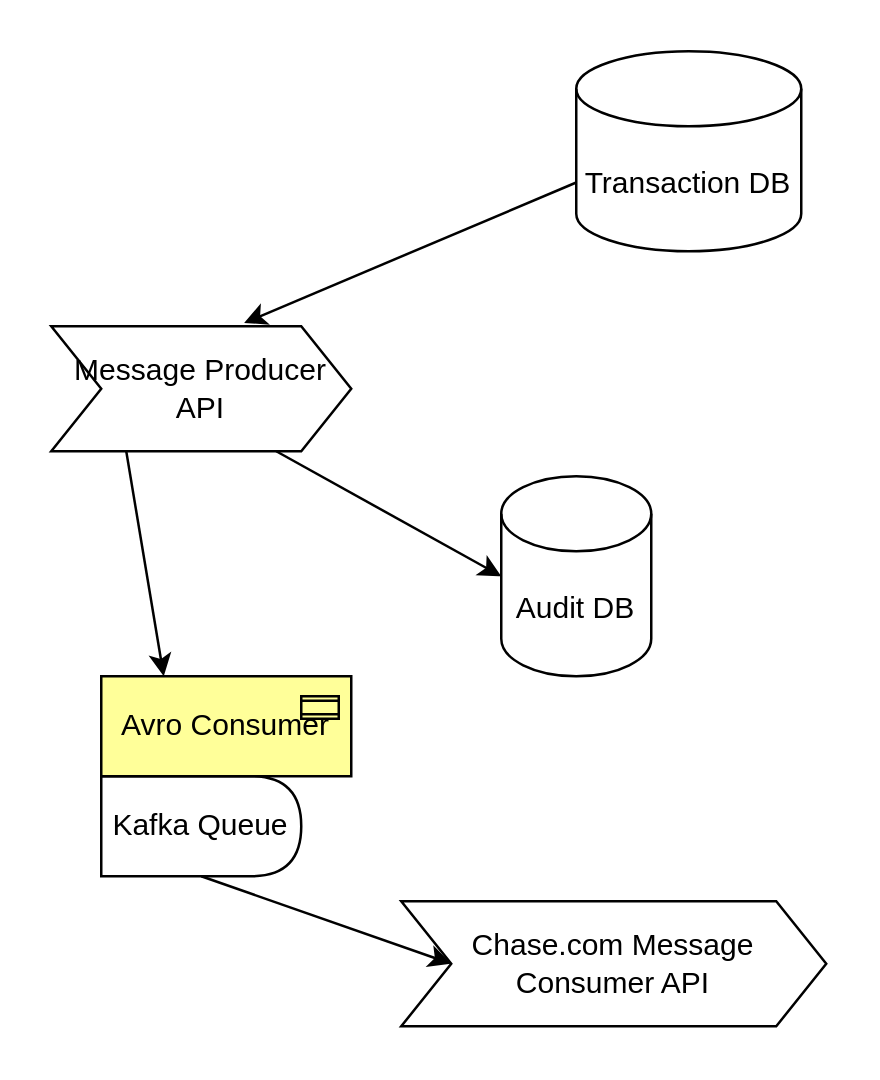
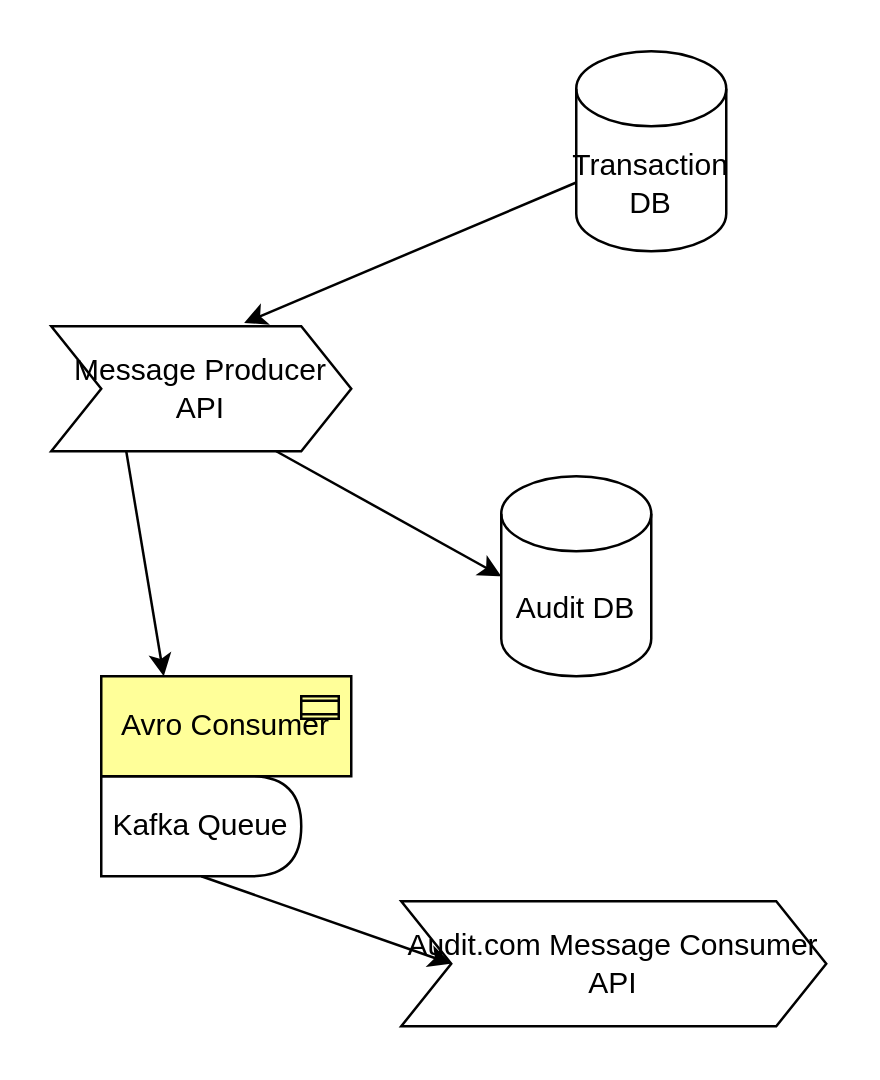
(689, 151) -> (651, 151)
(614, 964) -> (614, 964)
